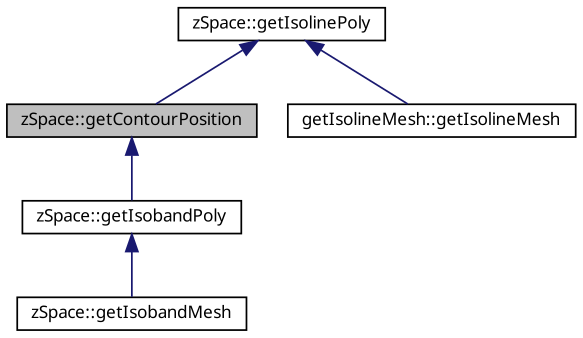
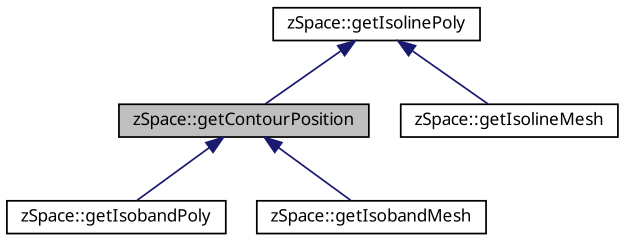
(432, 121) -> (509, 121)
(132, 274) -> (314, 174)
